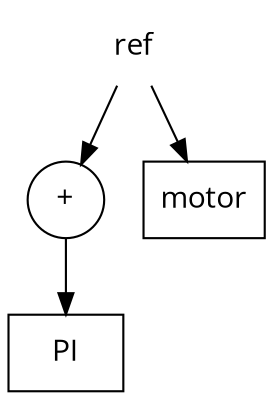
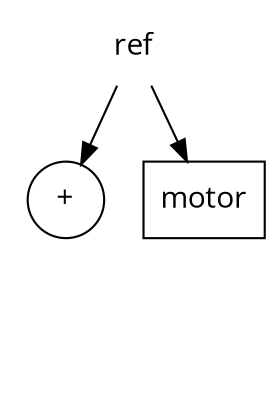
(66, 353) -> none
